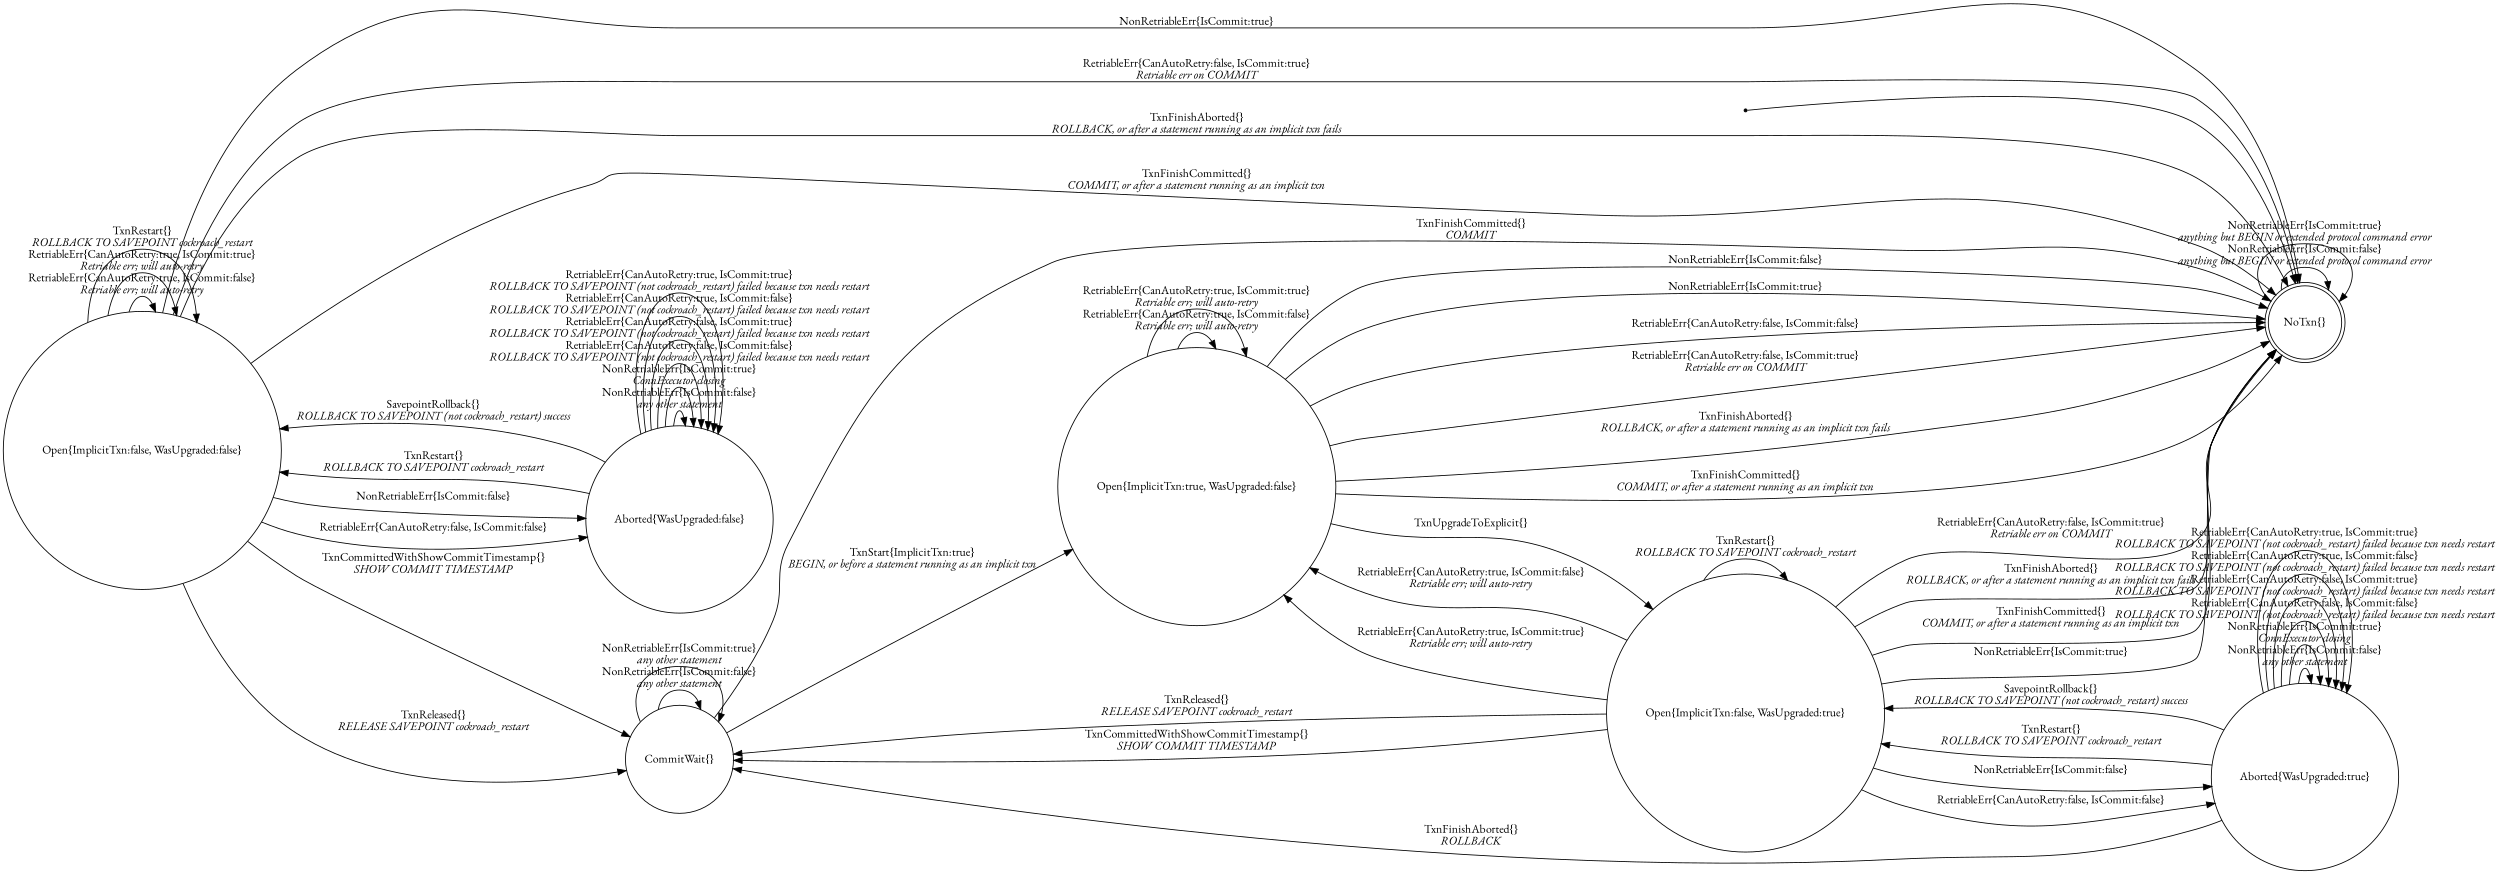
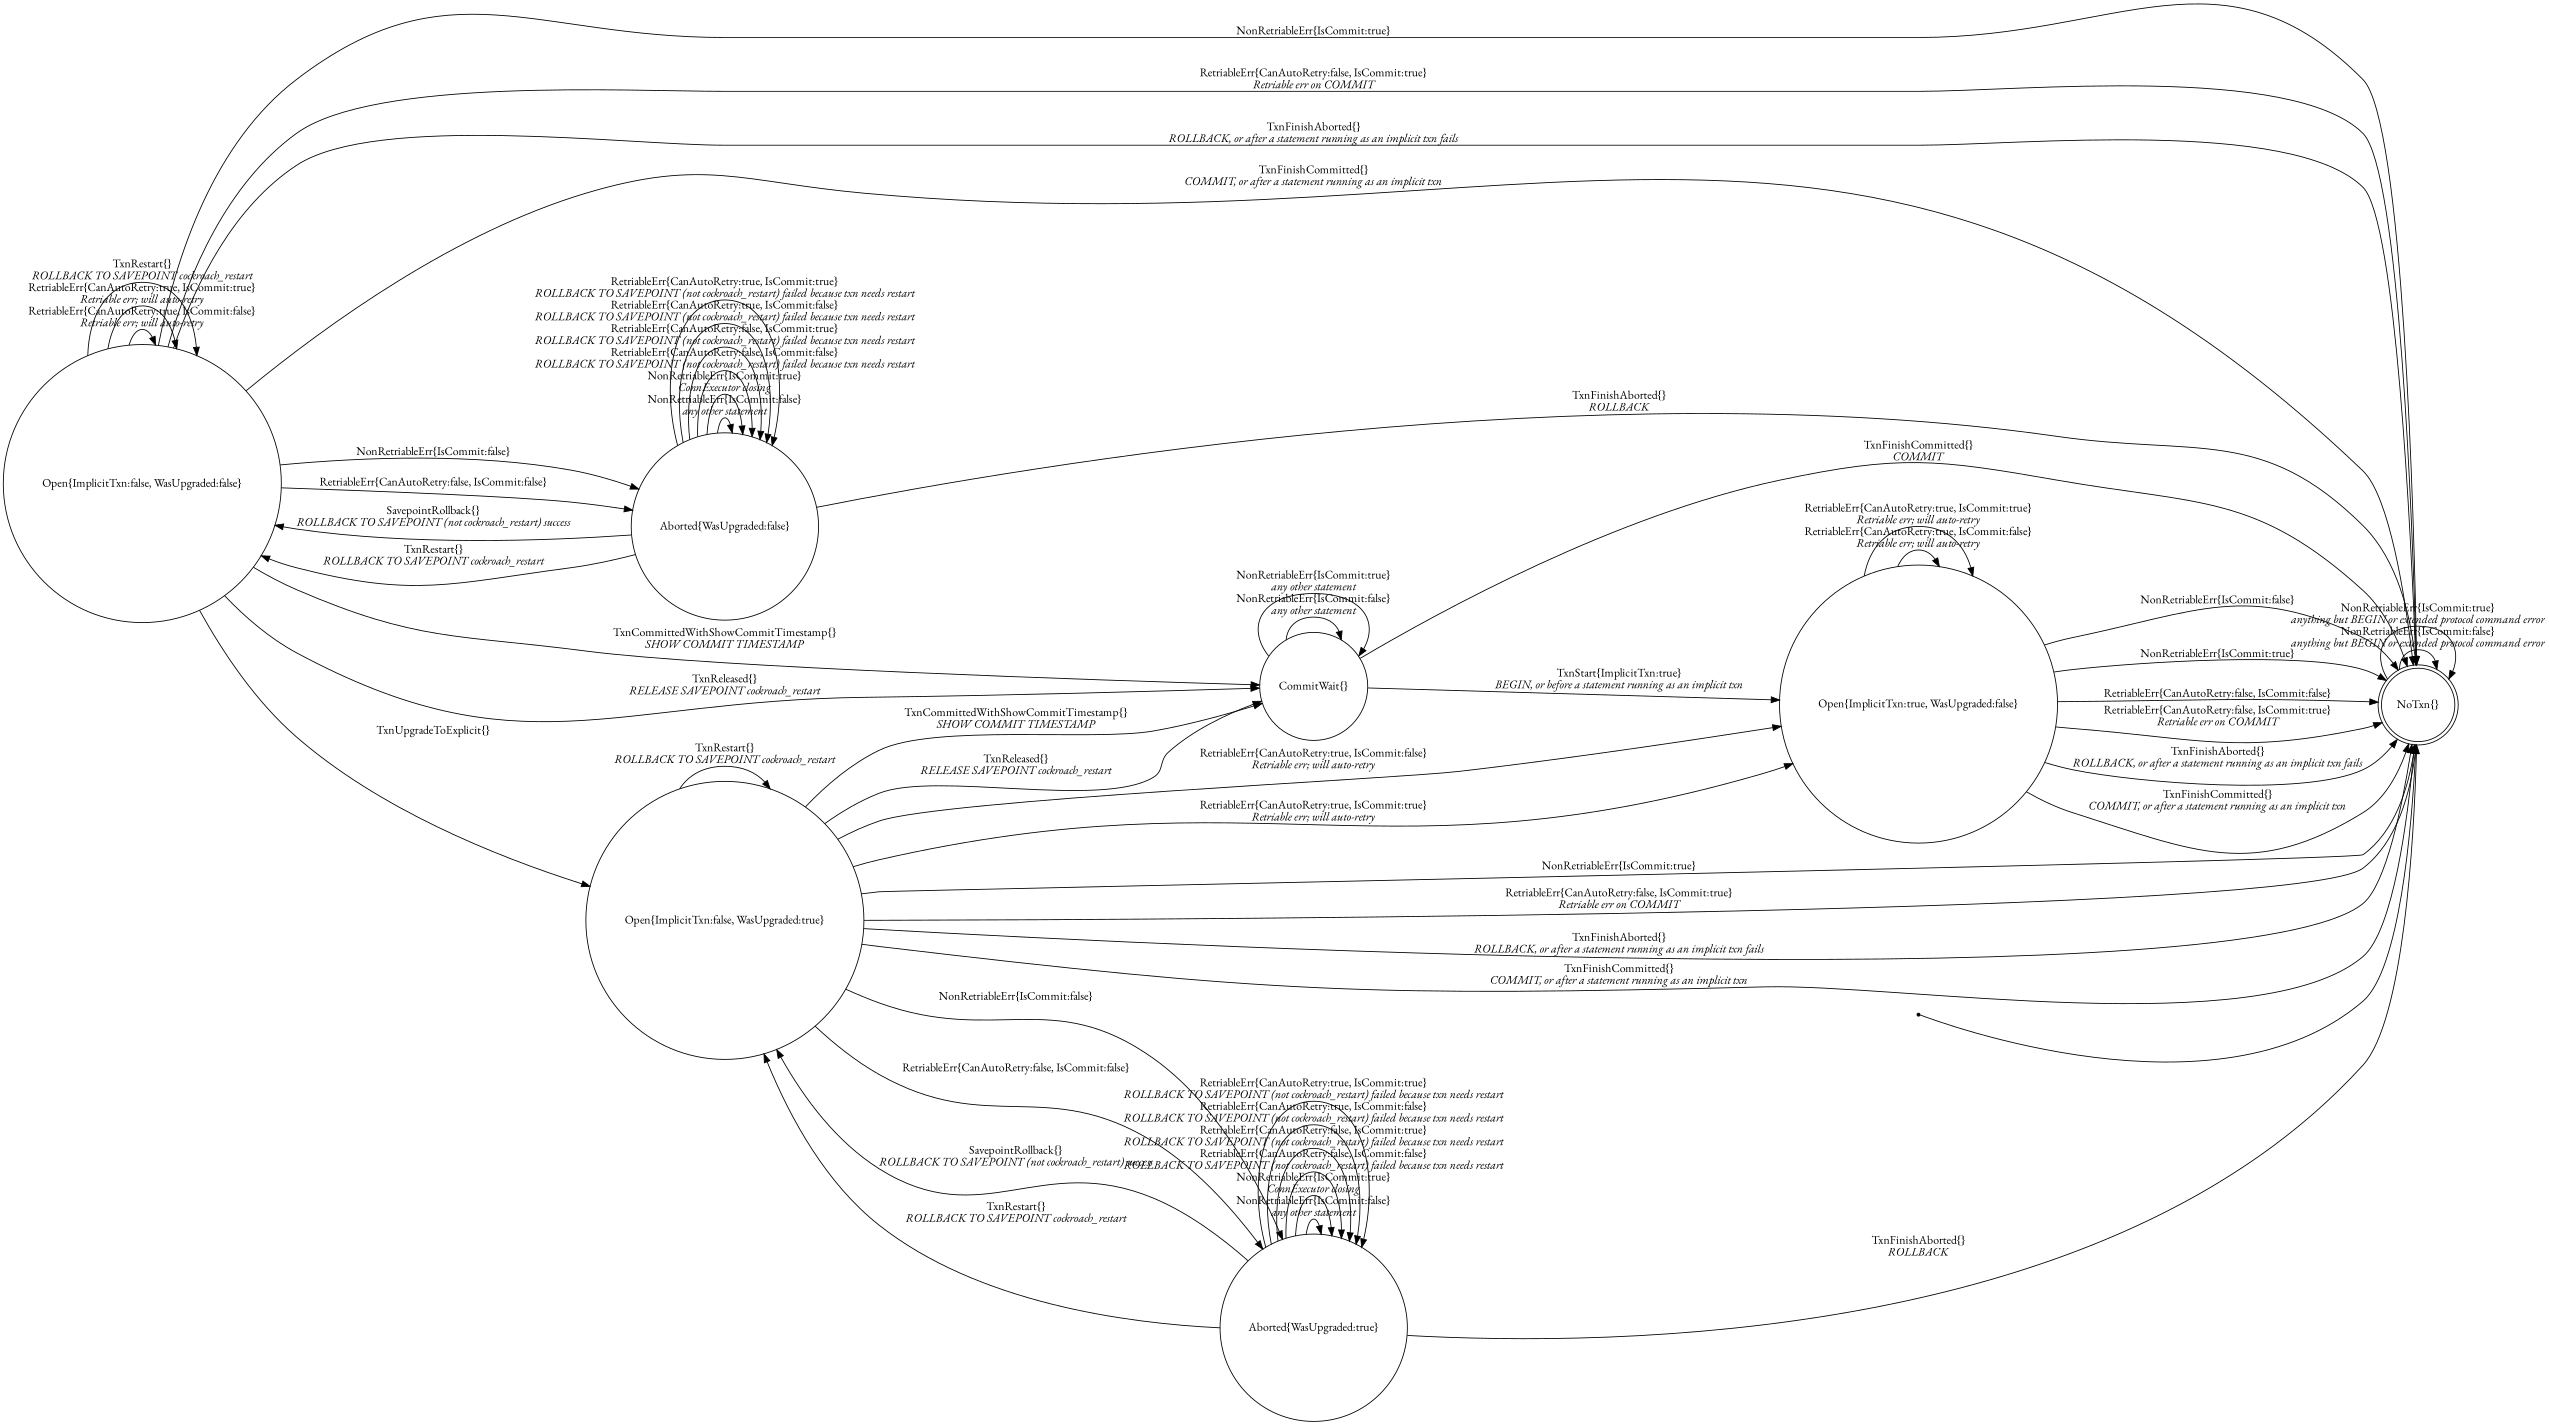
none -> (1670, 414)
(1496, 538) -> (362, 785)
(1481, 855) -> (2068, 1252)
